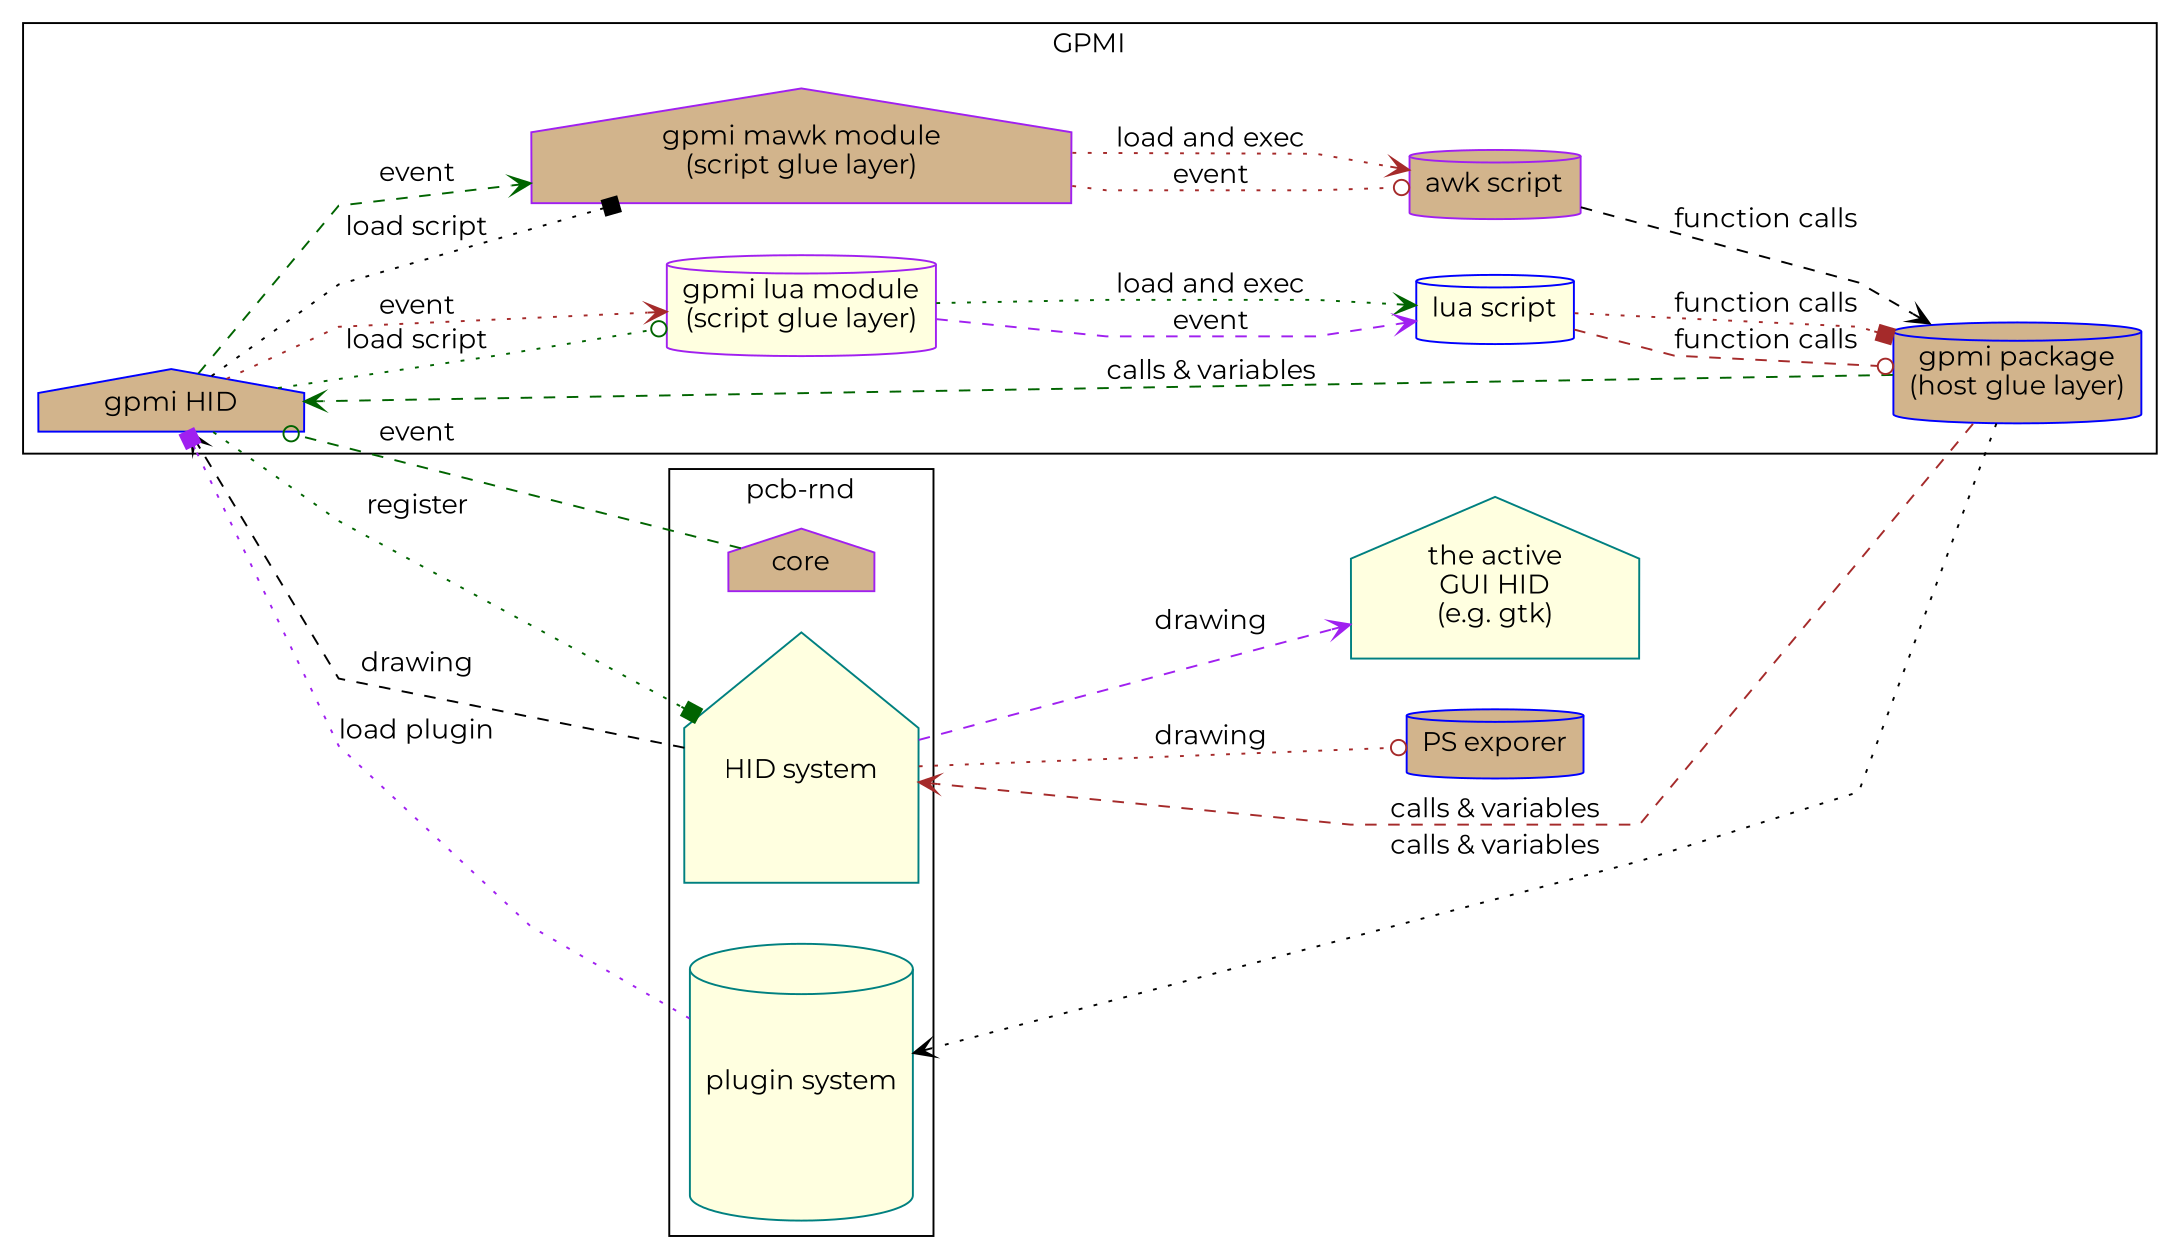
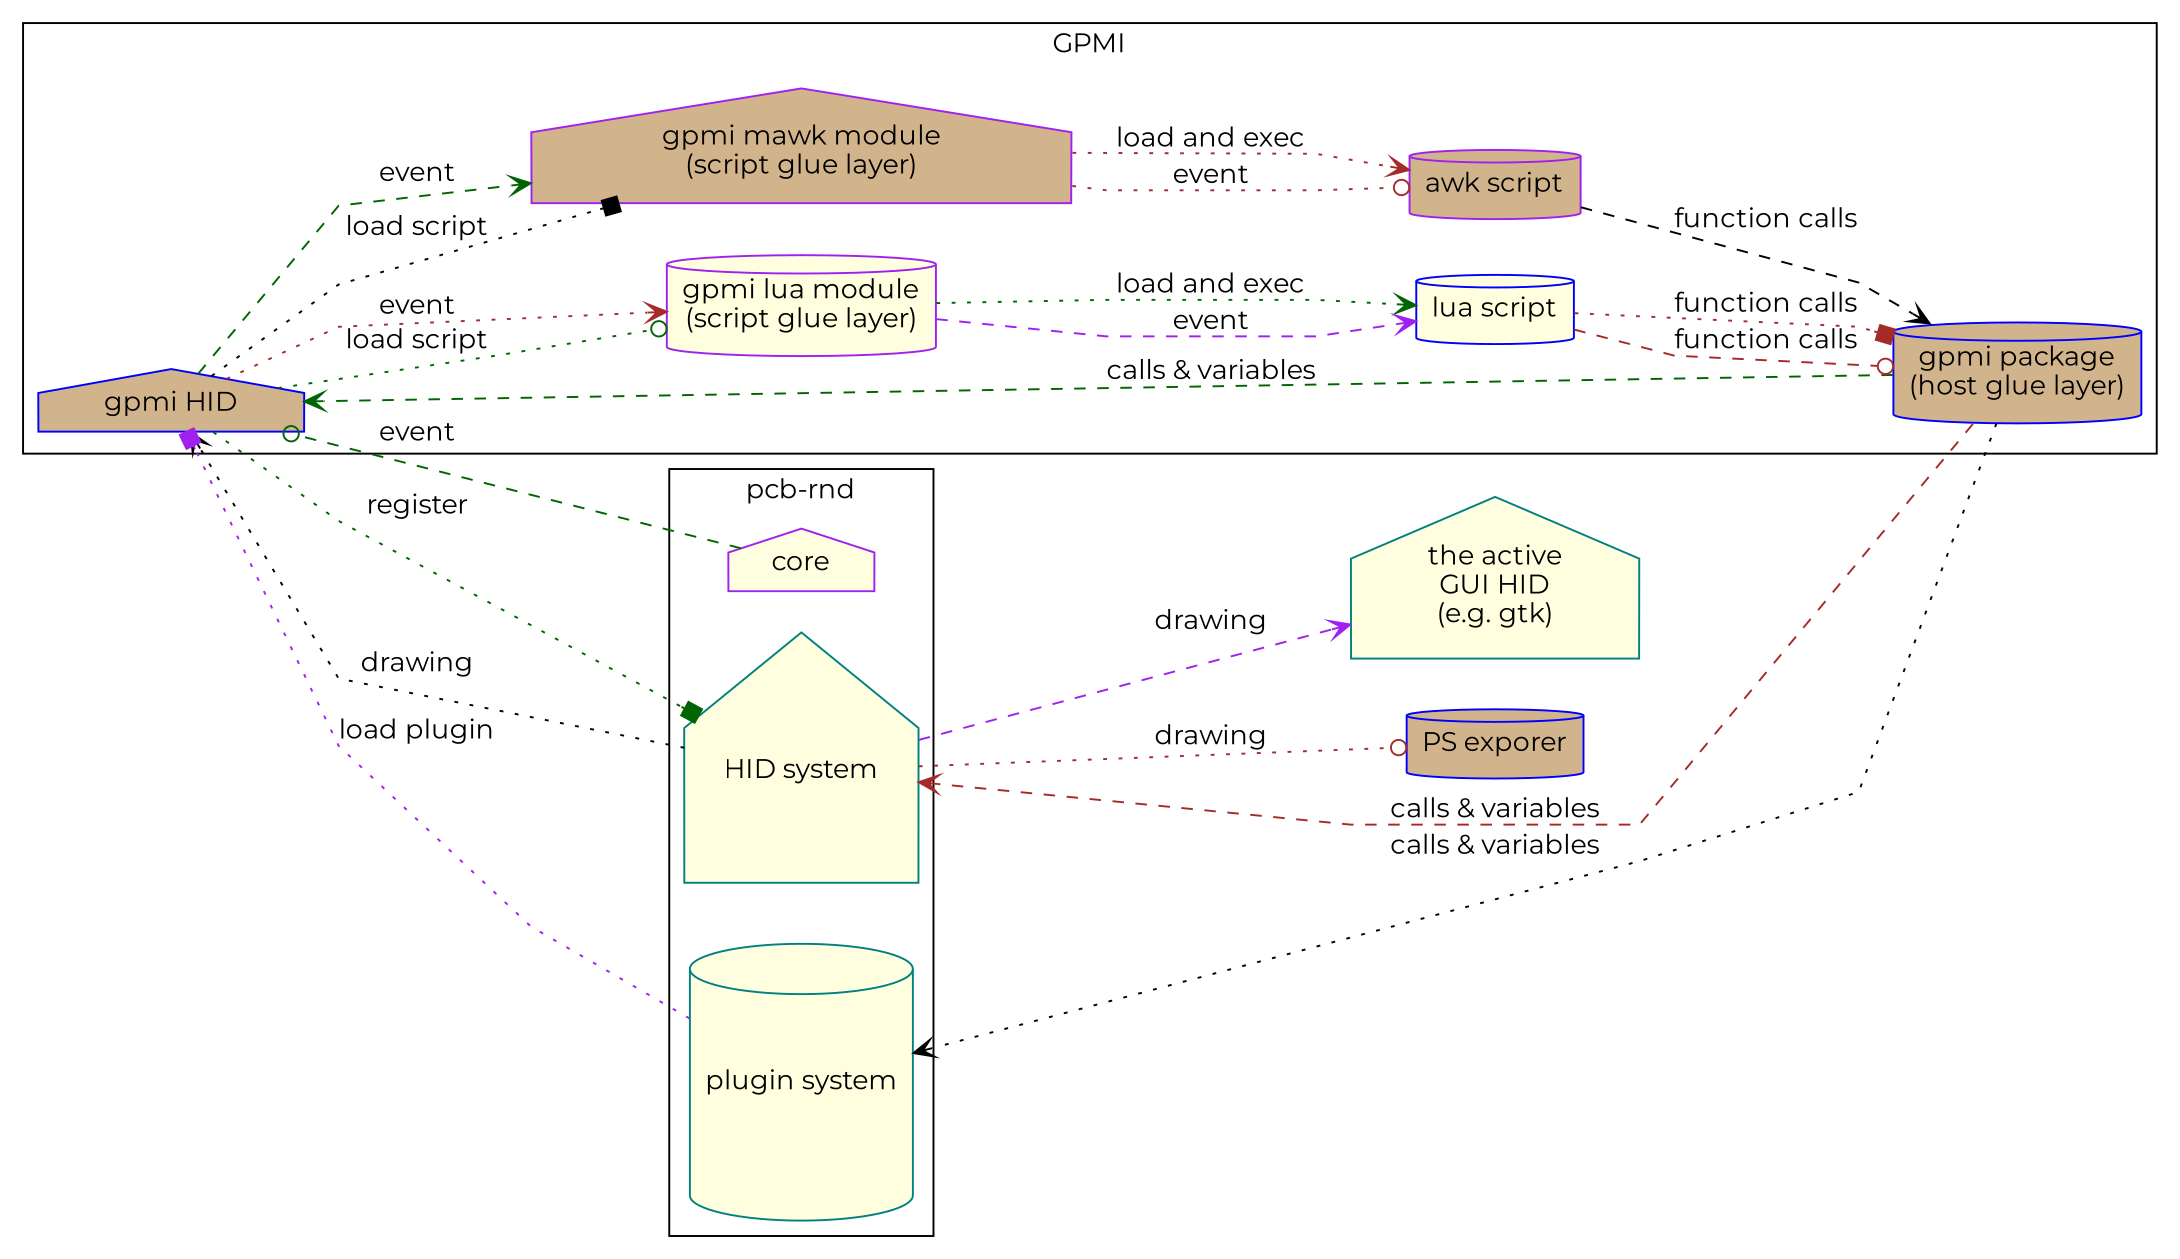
(801, 563) -> (801, 563)
(380, 687) -> (380, 687)
